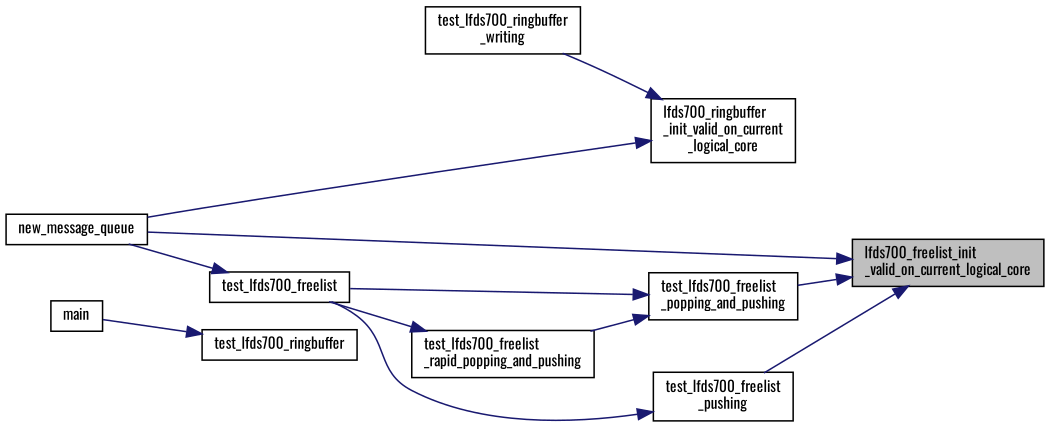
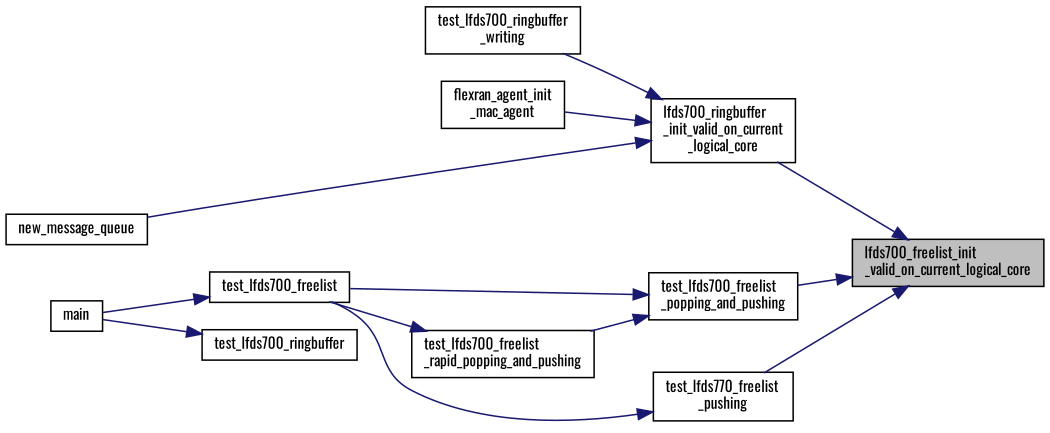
none -> (503, 105)
(492, 245) -> (836, 197)
(171, 256) -> (148, 306)
(723, 397) -> (723, 397)
